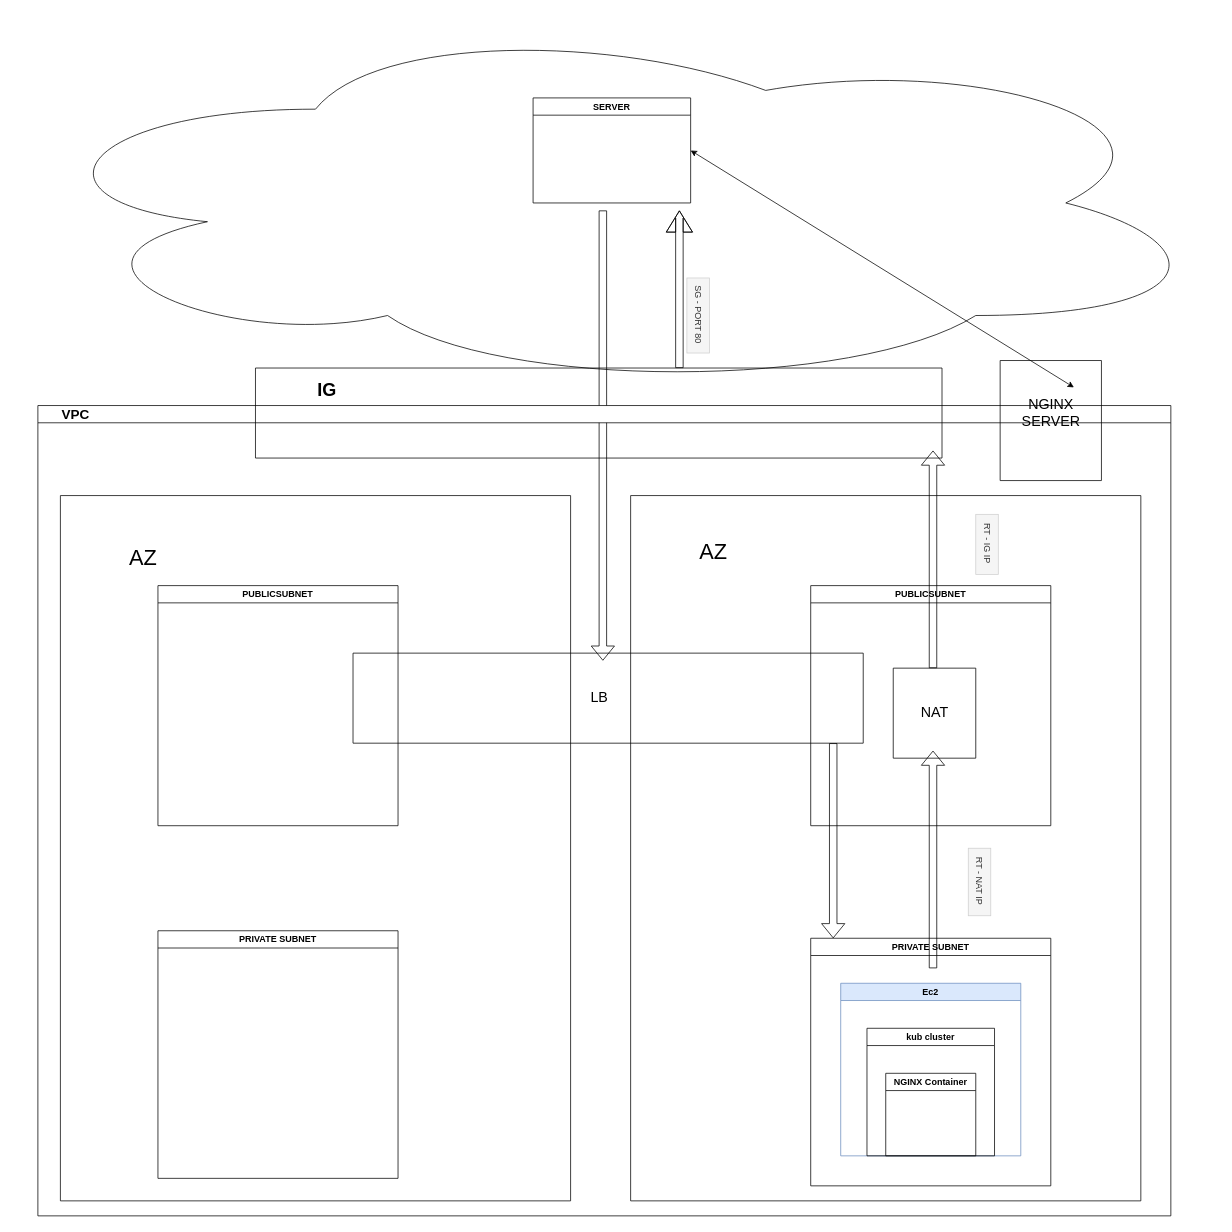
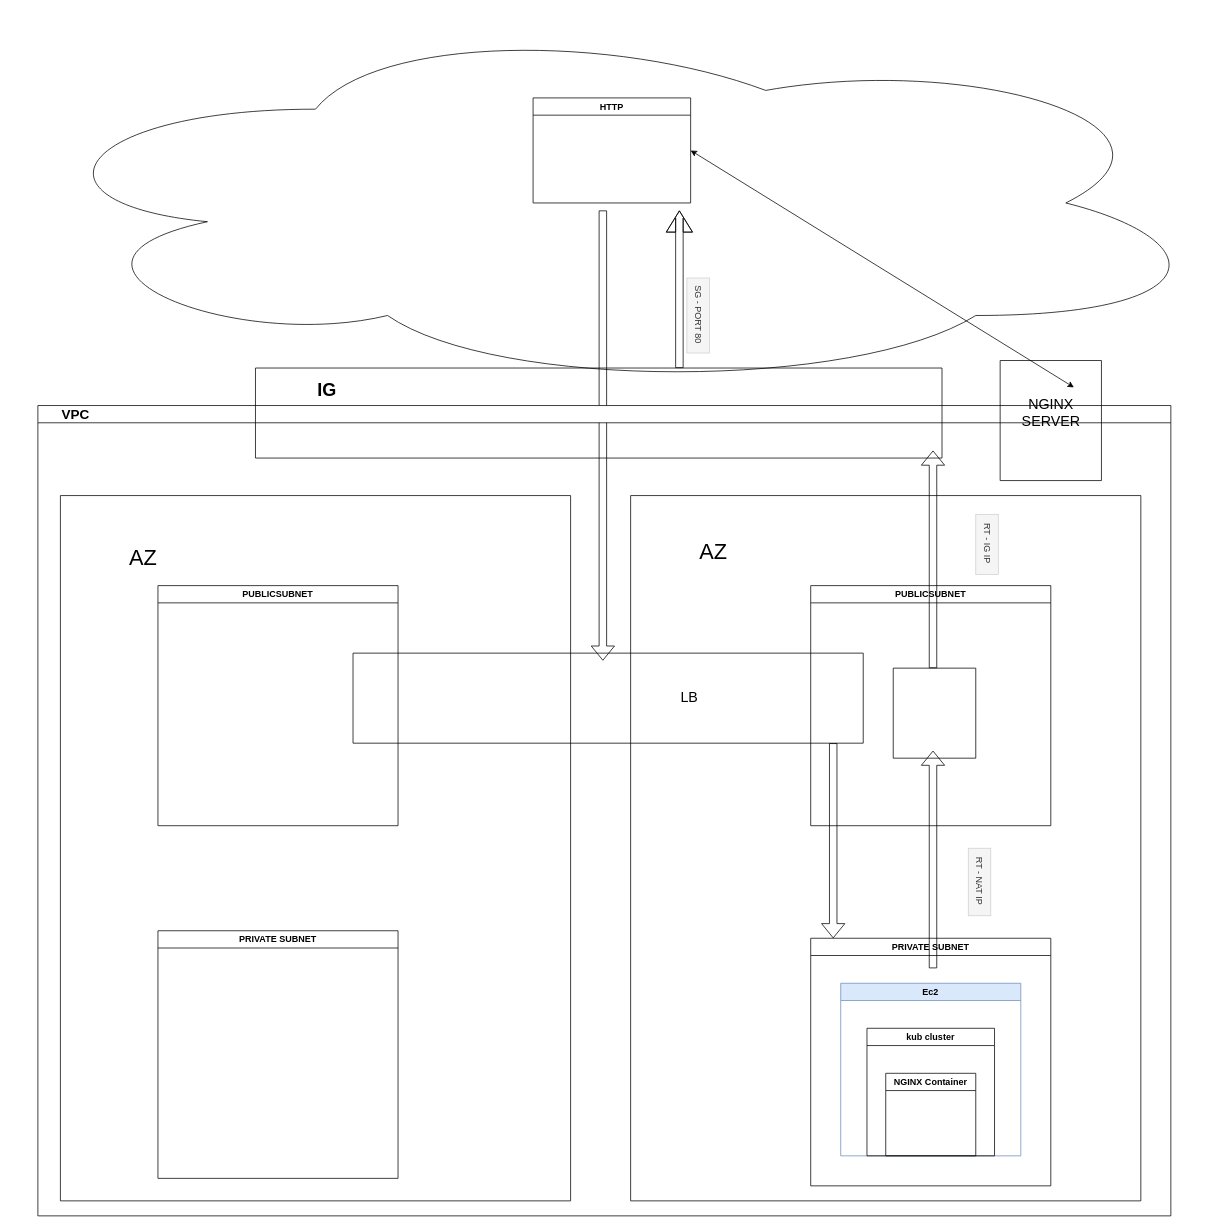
(612, 107) -> (612, 107)
(599, 698) -> (689, 698)
(934, 713) -> none
